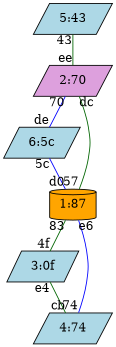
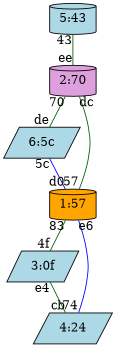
(73, 19) -> (73, 19)
(73, 81) -> (73, 81)
(57, 112) -> (57, 112)
(73, 205) -> (73, 205)
(73, 328) -> (73, 328)
